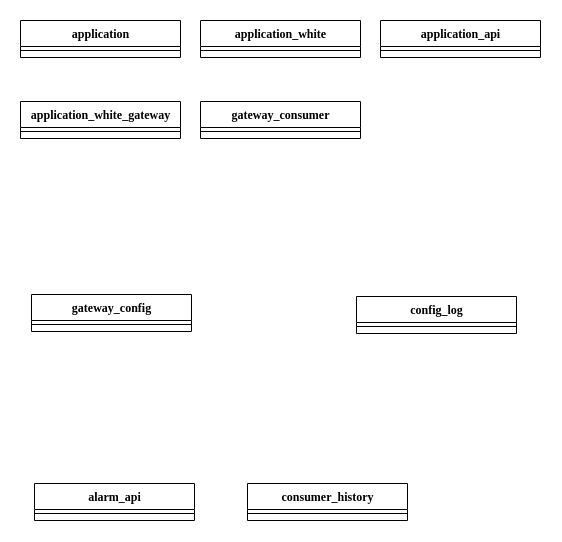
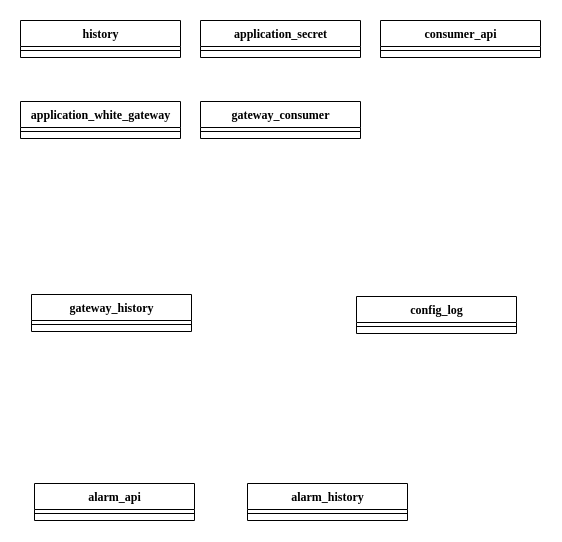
(101, 35) -> (101, 35)
(281, 35) -> (281, 35)
(461, 35) -> (461, 35)
(112, 309) -> (112, 309)
(328, 498) -> (328, 498)
